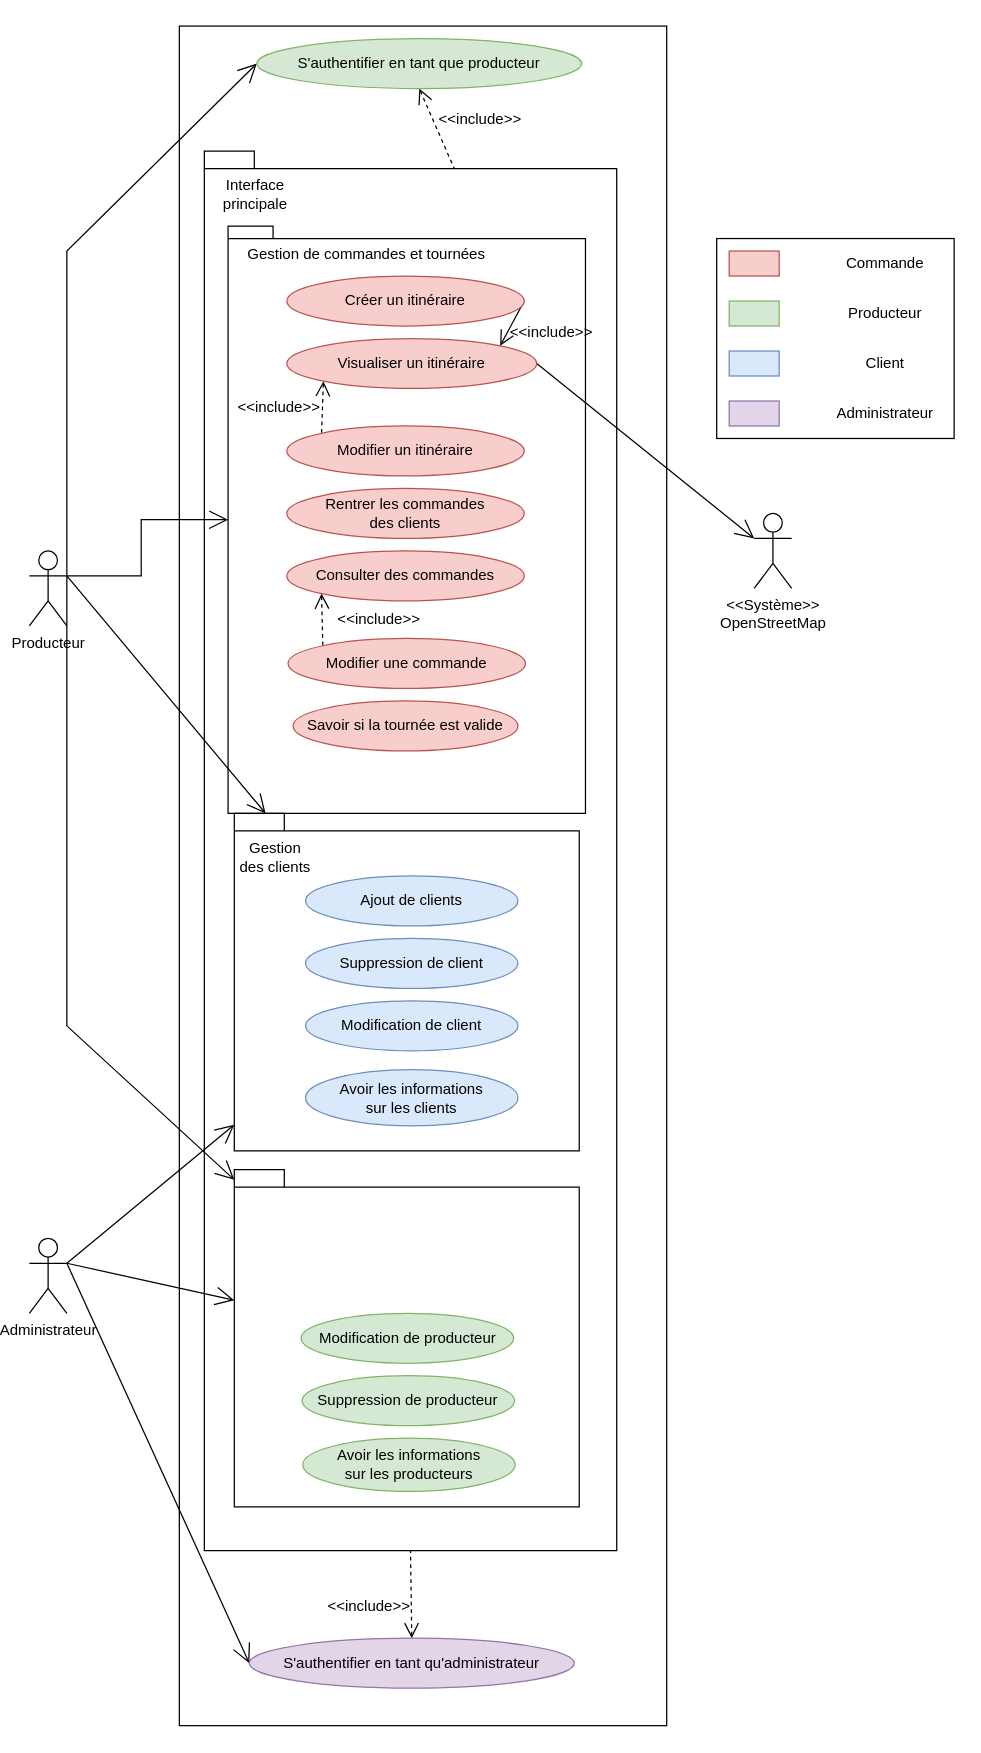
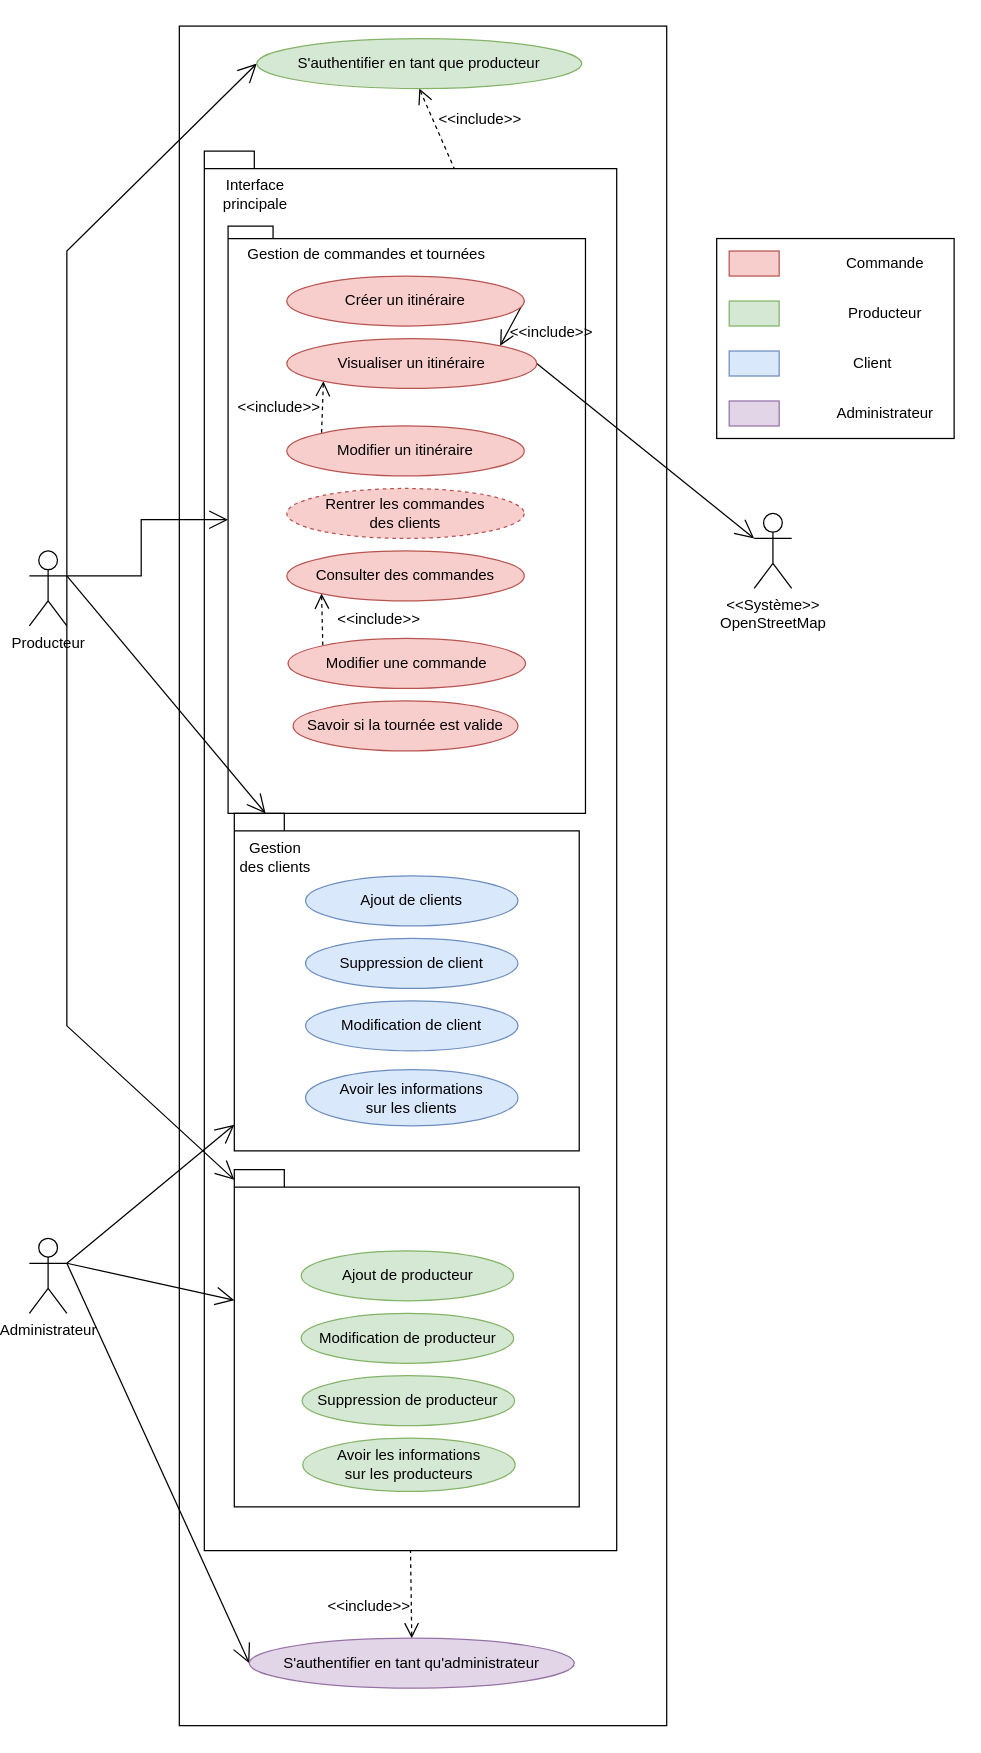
(886, 363) -> (873, 363)
(406, 513) -> (406, 513)
none -> (408, 1276)
